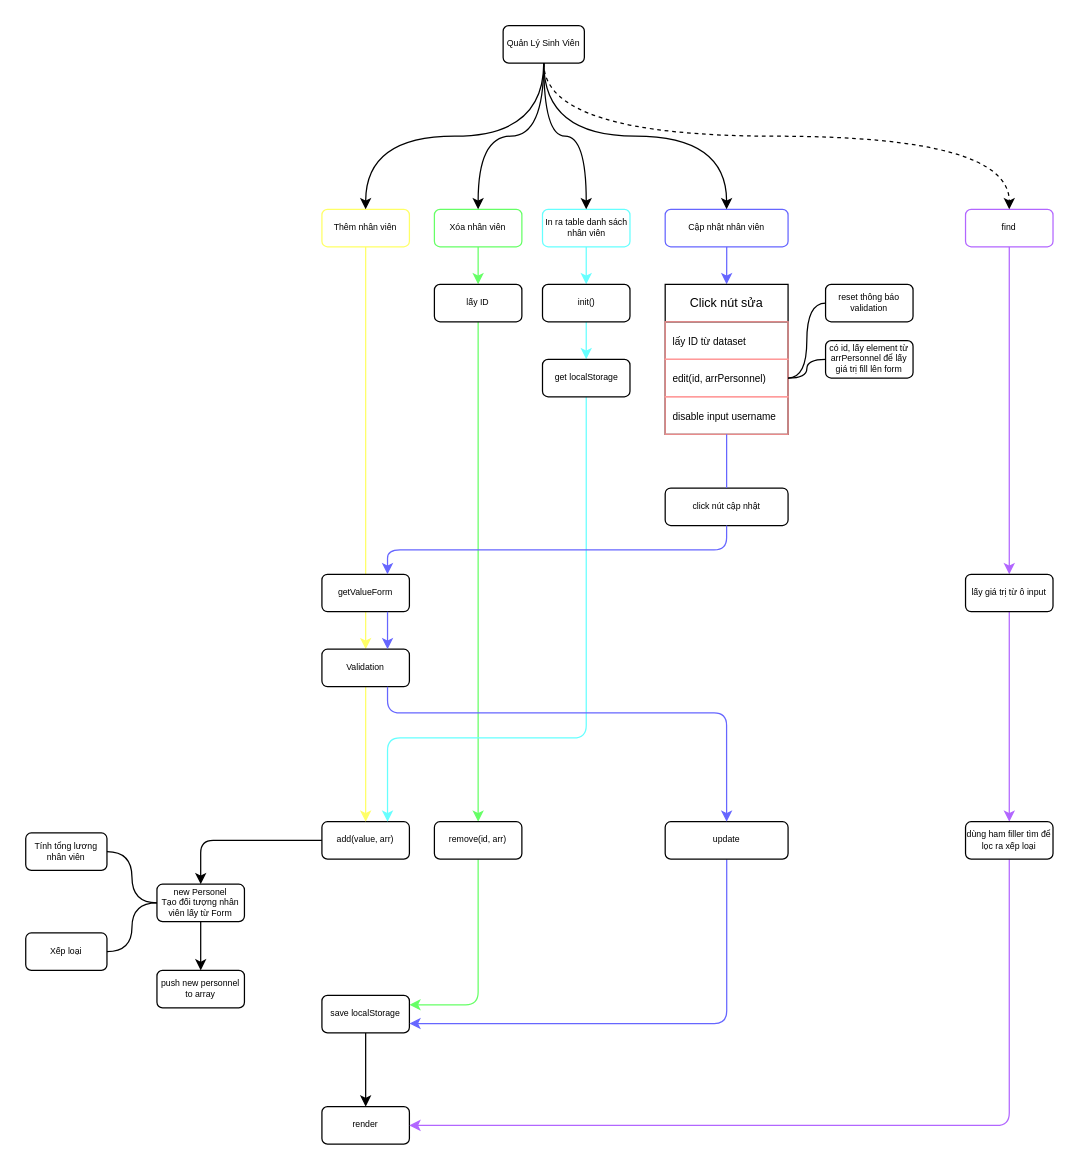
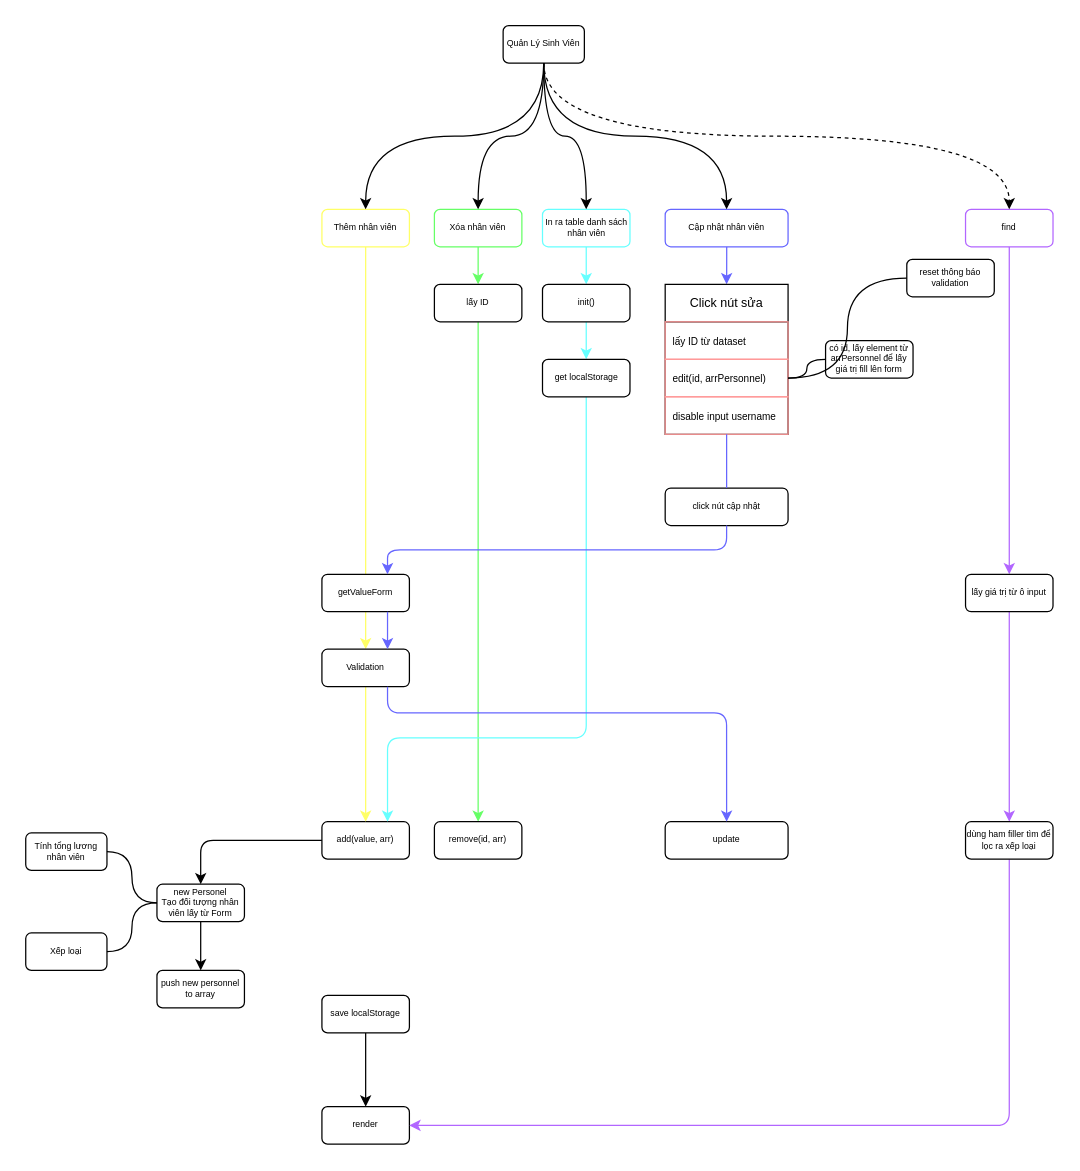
(869, 303) -> (951, 278)
(478, 956) -> none
(649, 1024) -> none
